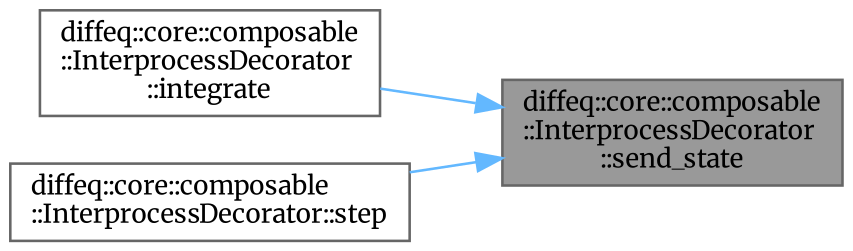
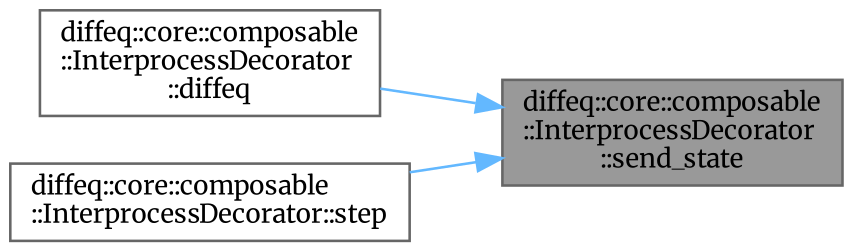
(210, 63) -> (210, 63)
